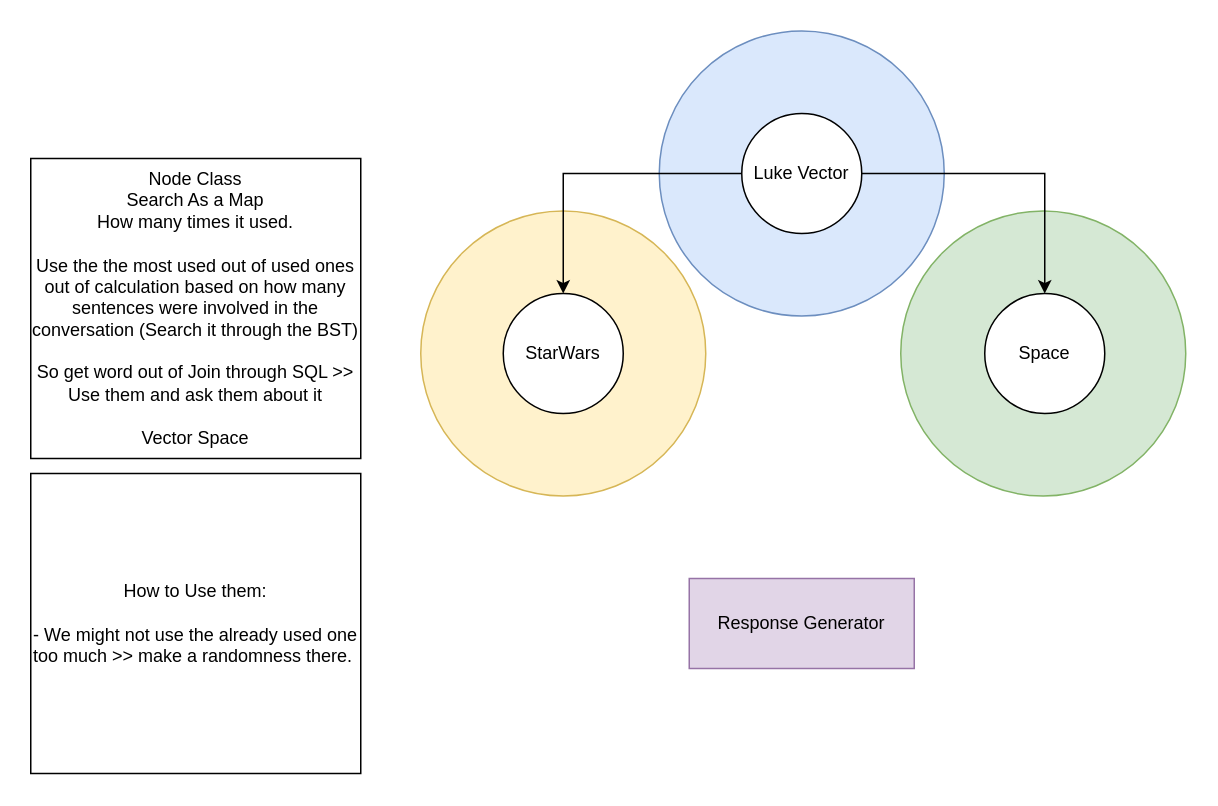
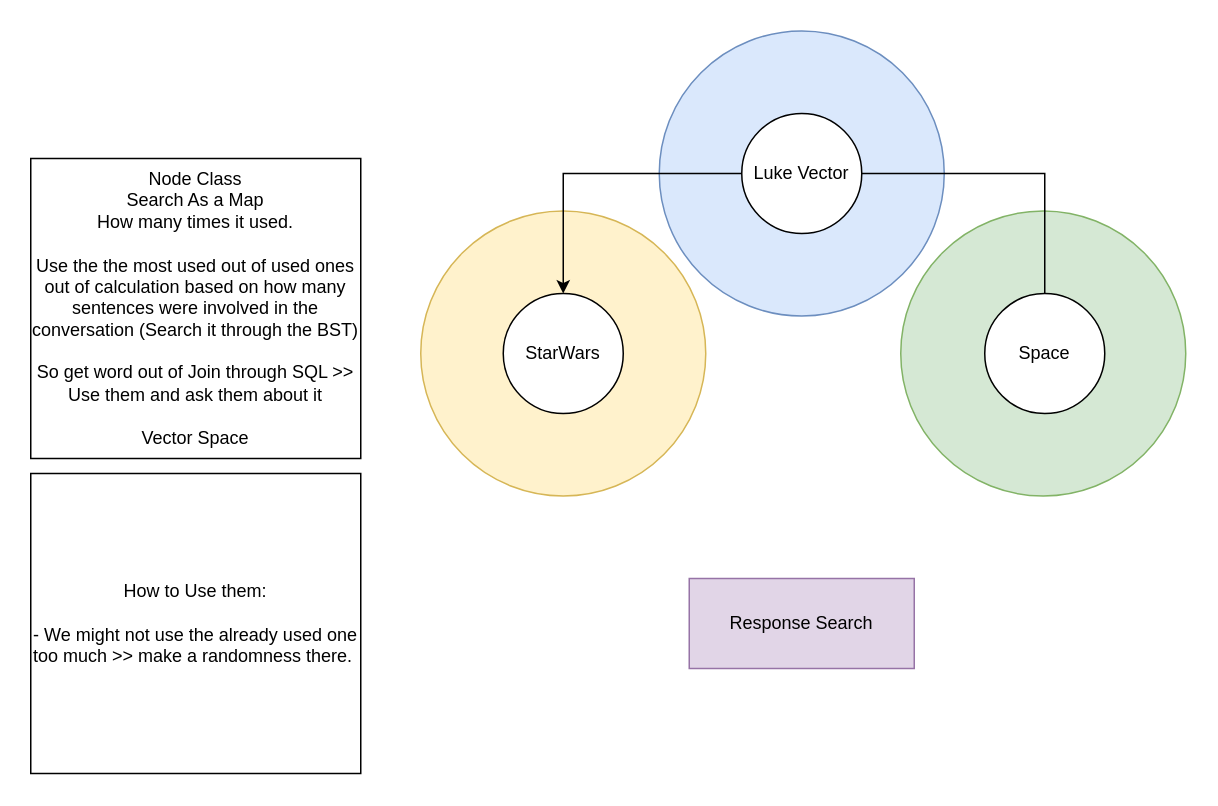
(1045, 282) -> (1045, 286)
(802, 623) -> (802, 623)
